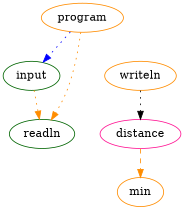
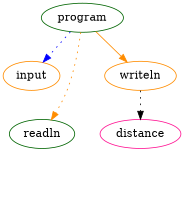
(82, 18) -> (82, 18)
none -> (109, 44)
(32, 76) -> (32, 76)
(36, 101) -> none
(140, 192) -> none
